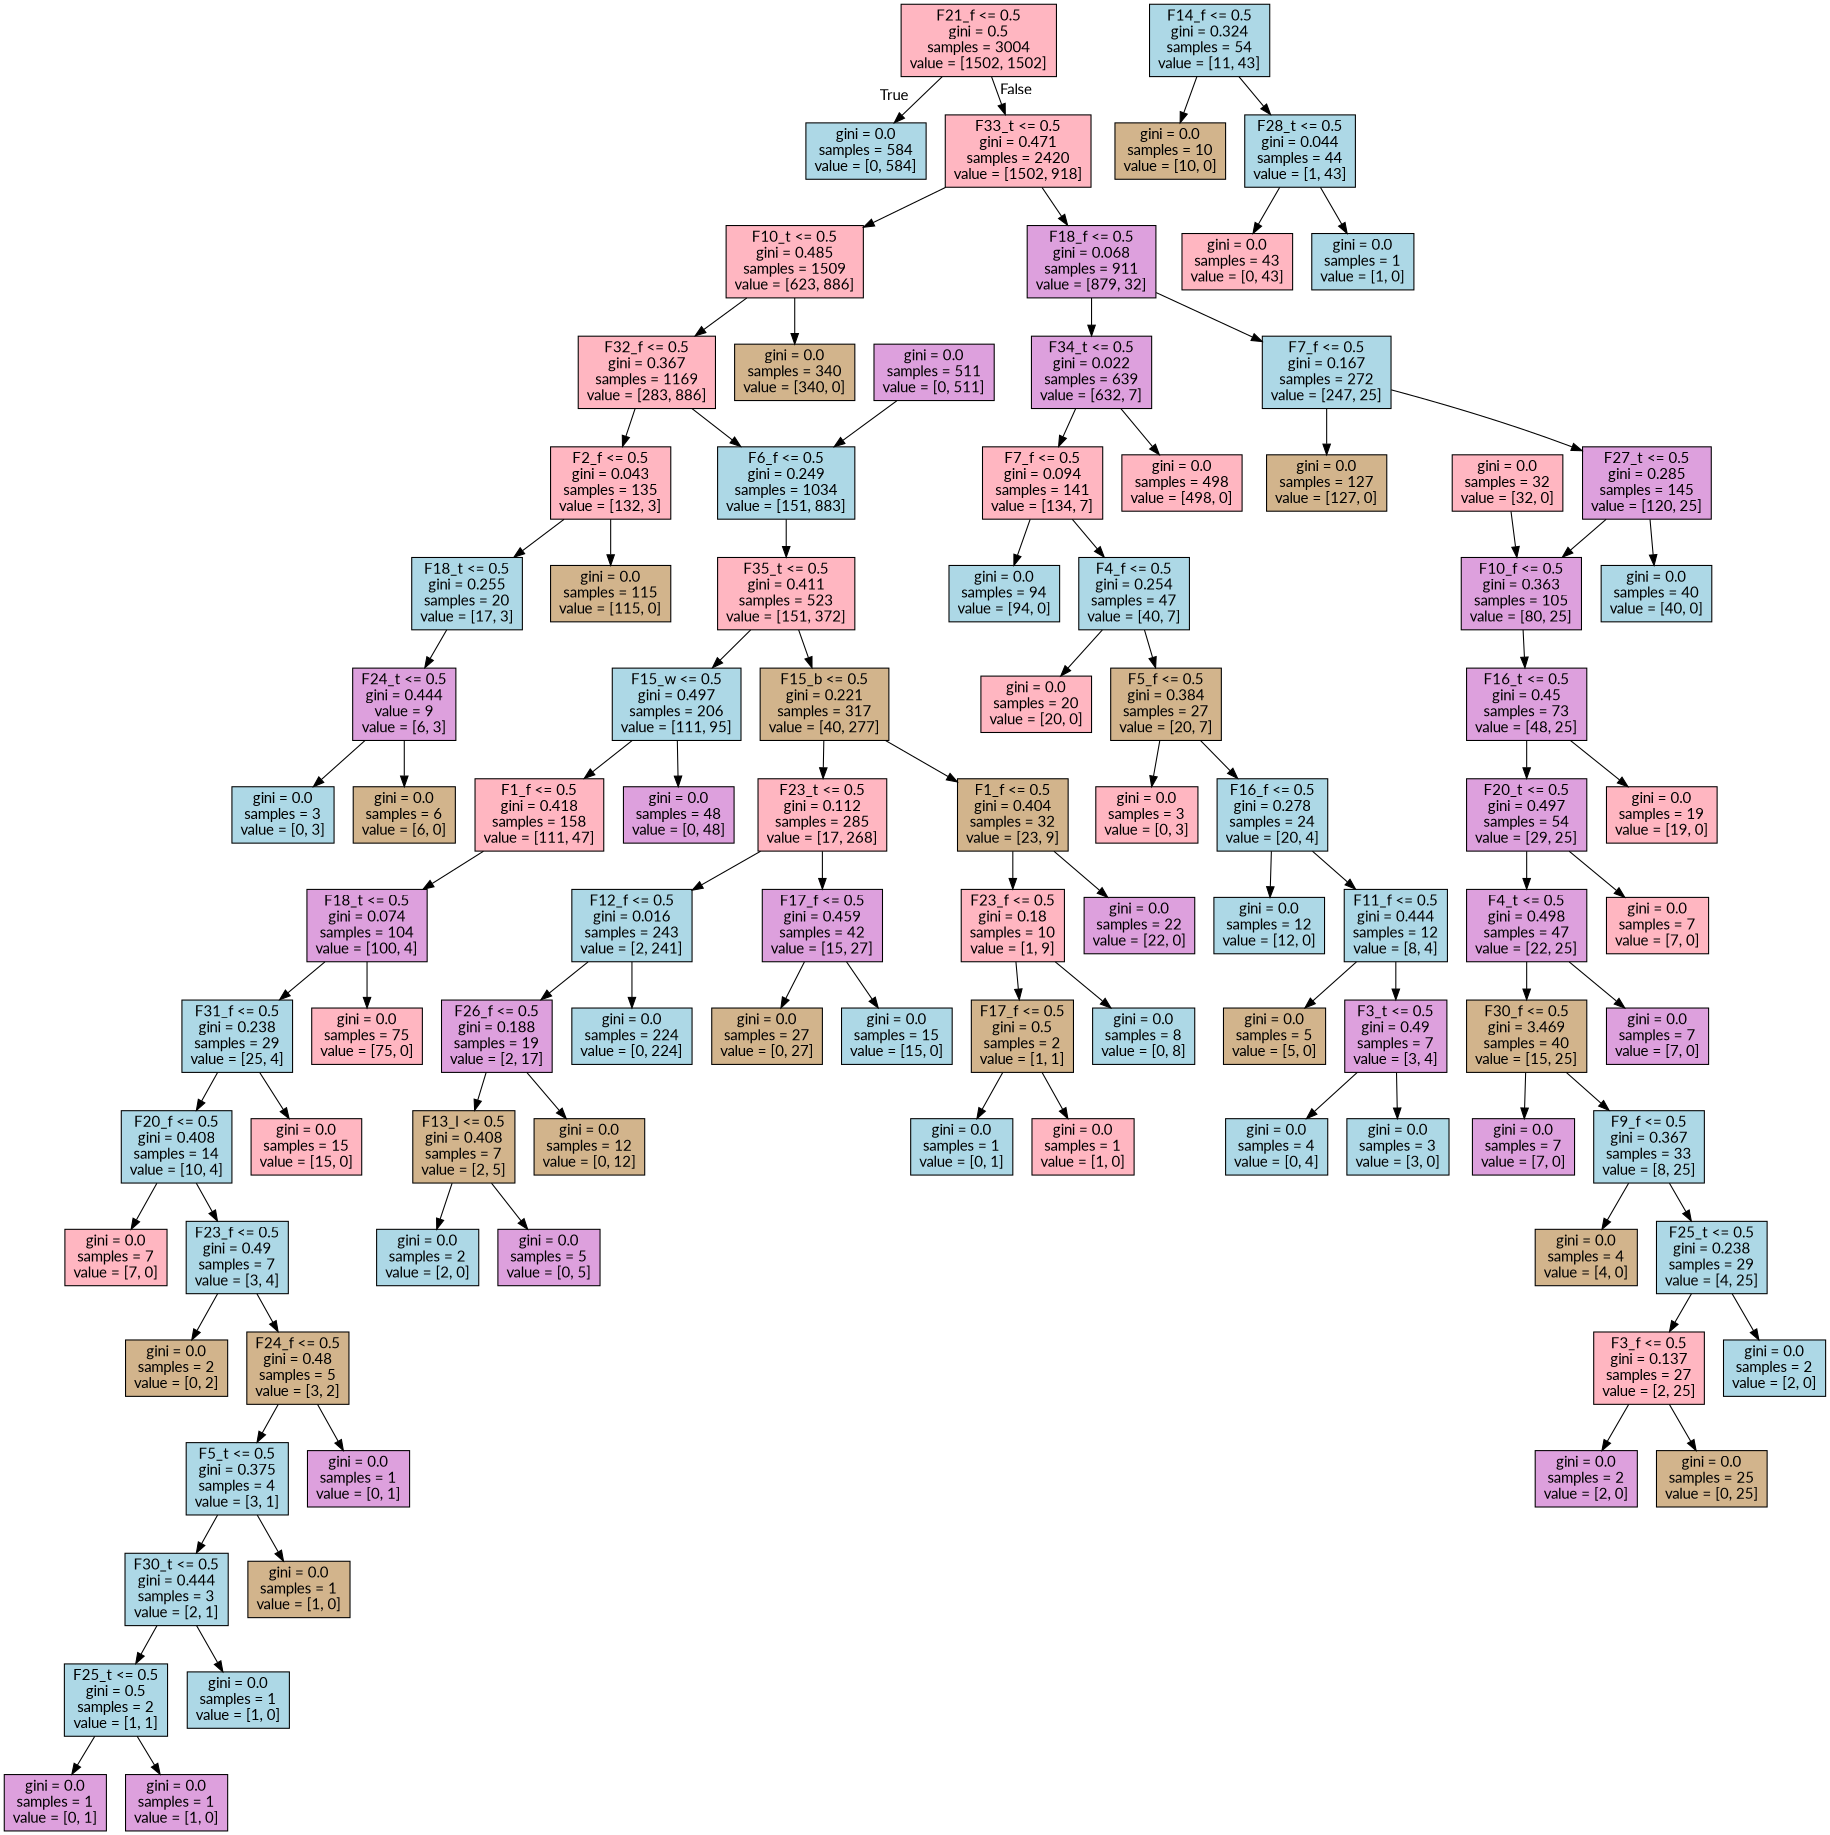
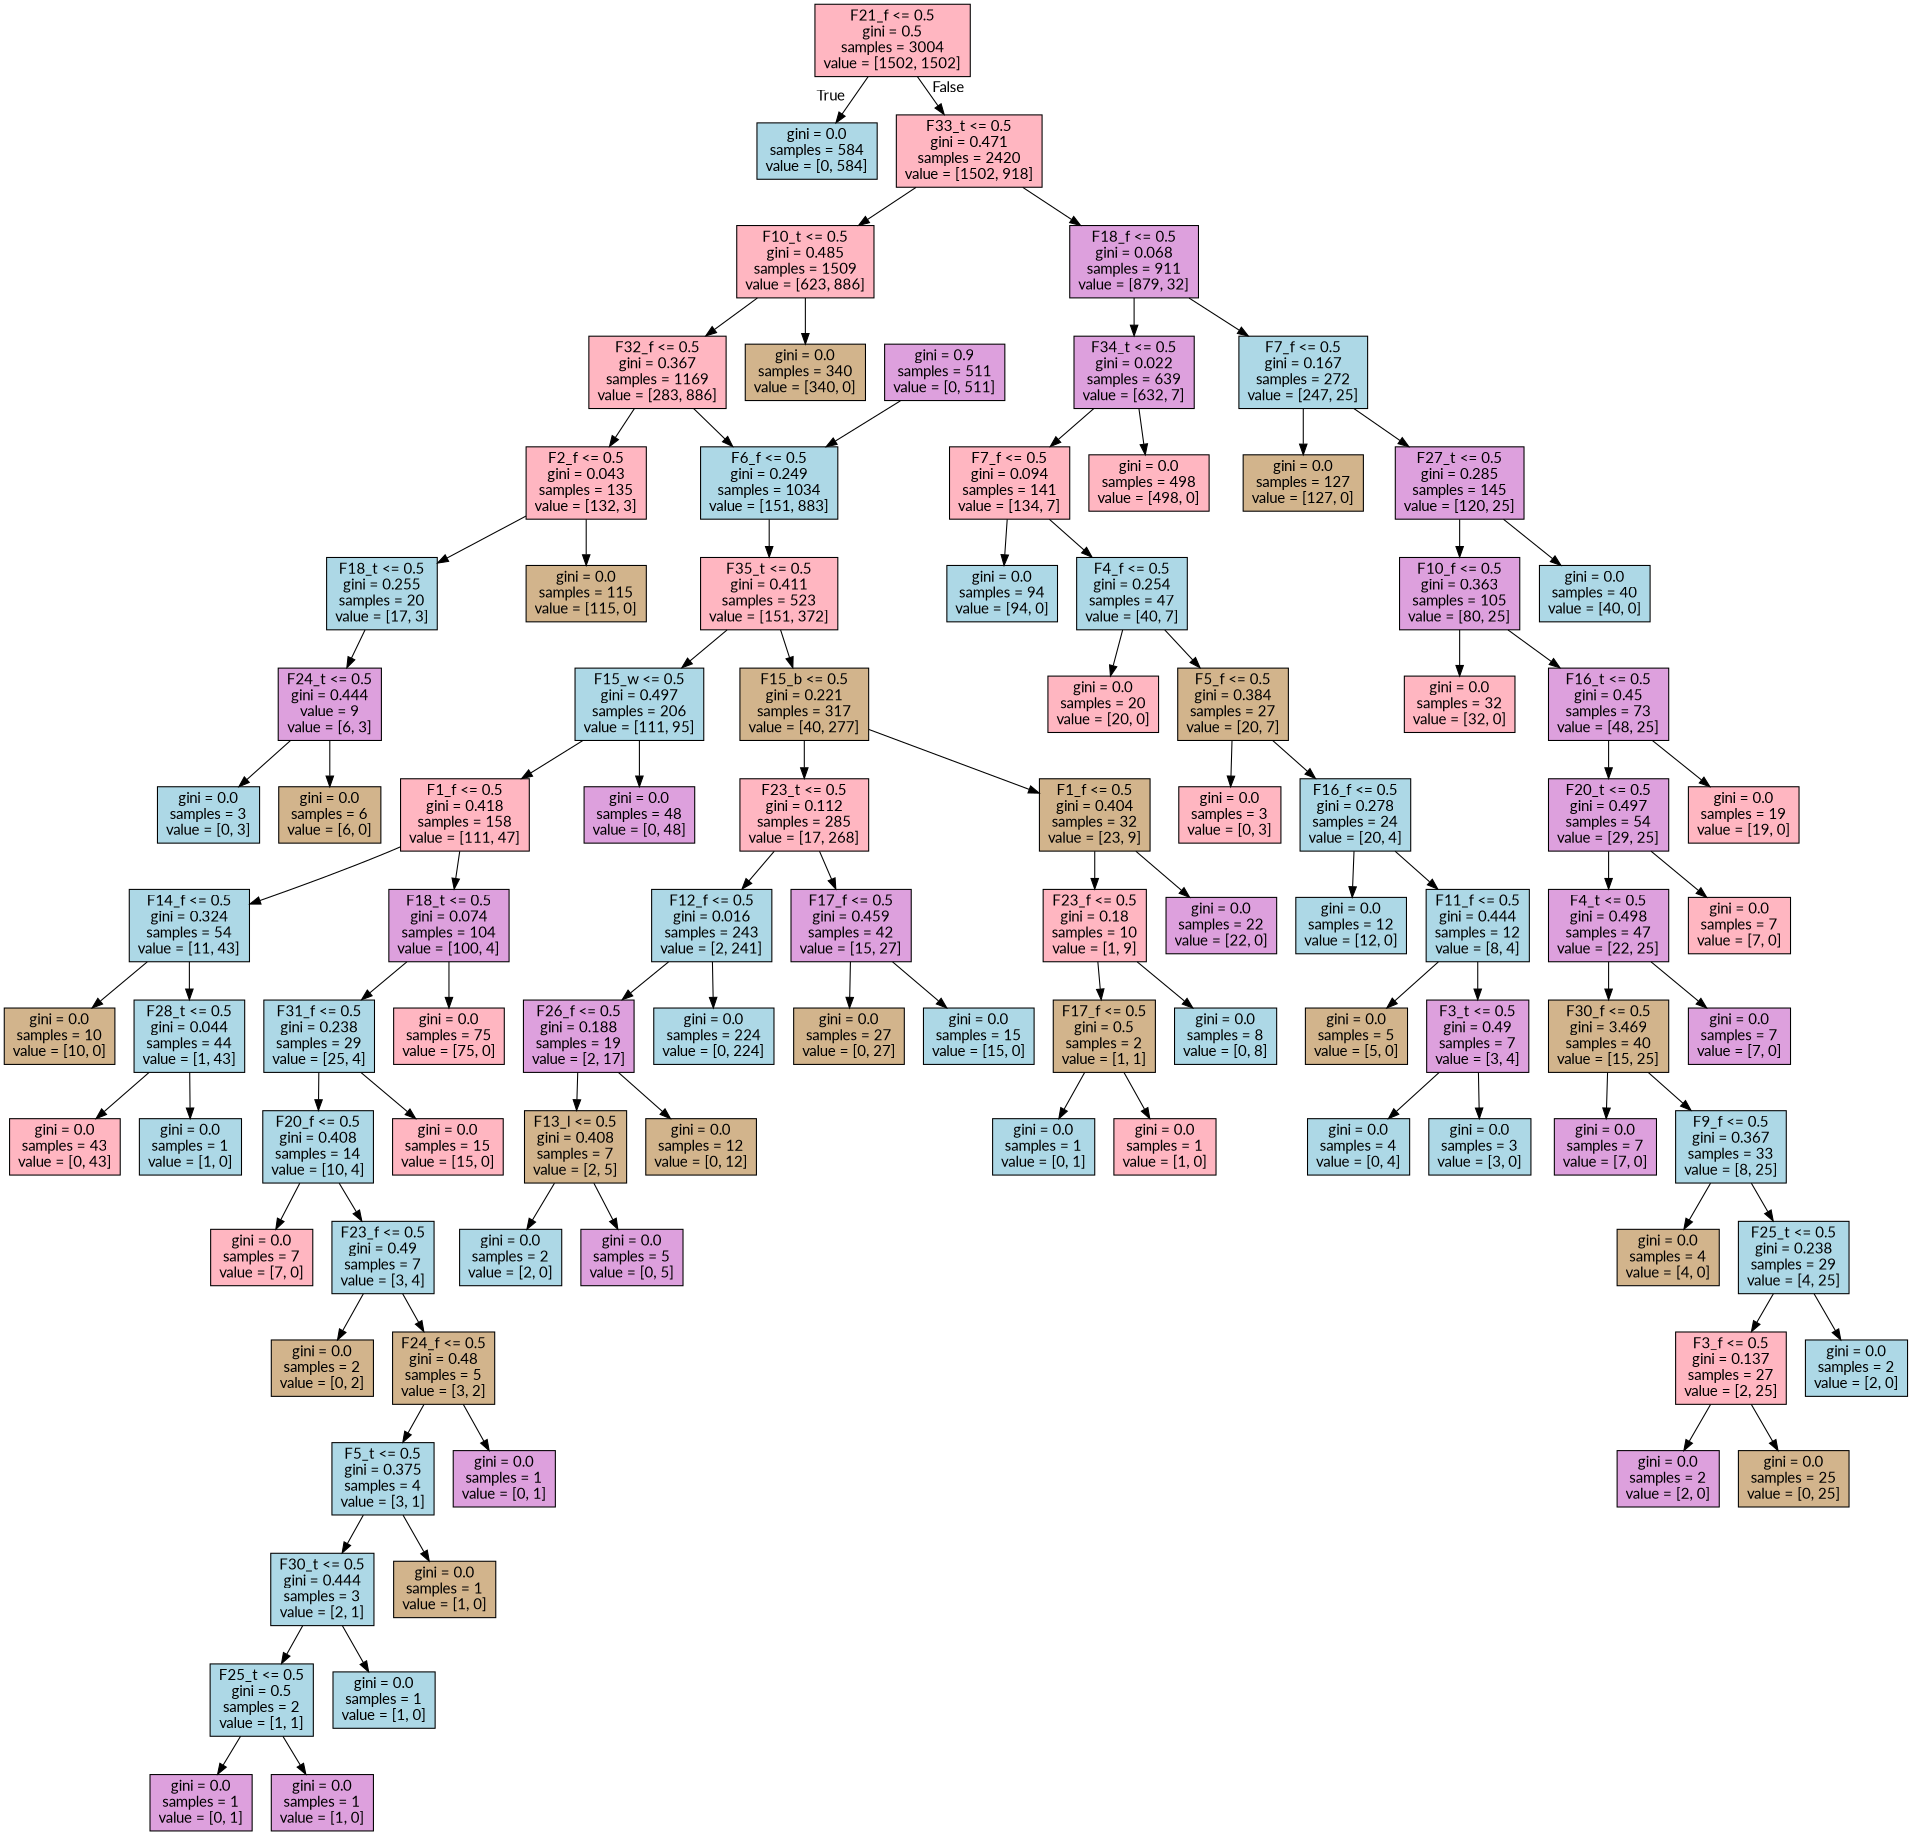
(934, 372) -> (945, 372)
(1513, 529) -> (1460, 647)
none -> (331, 875)
